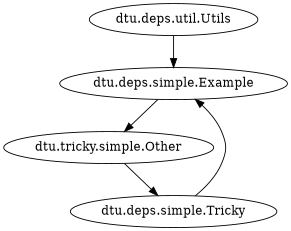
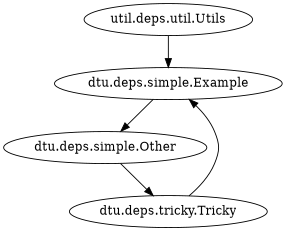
(174, 20) -> (168, 20)
(109, 148) -> (105, 148)
(174, 212) -> (168, 212)
